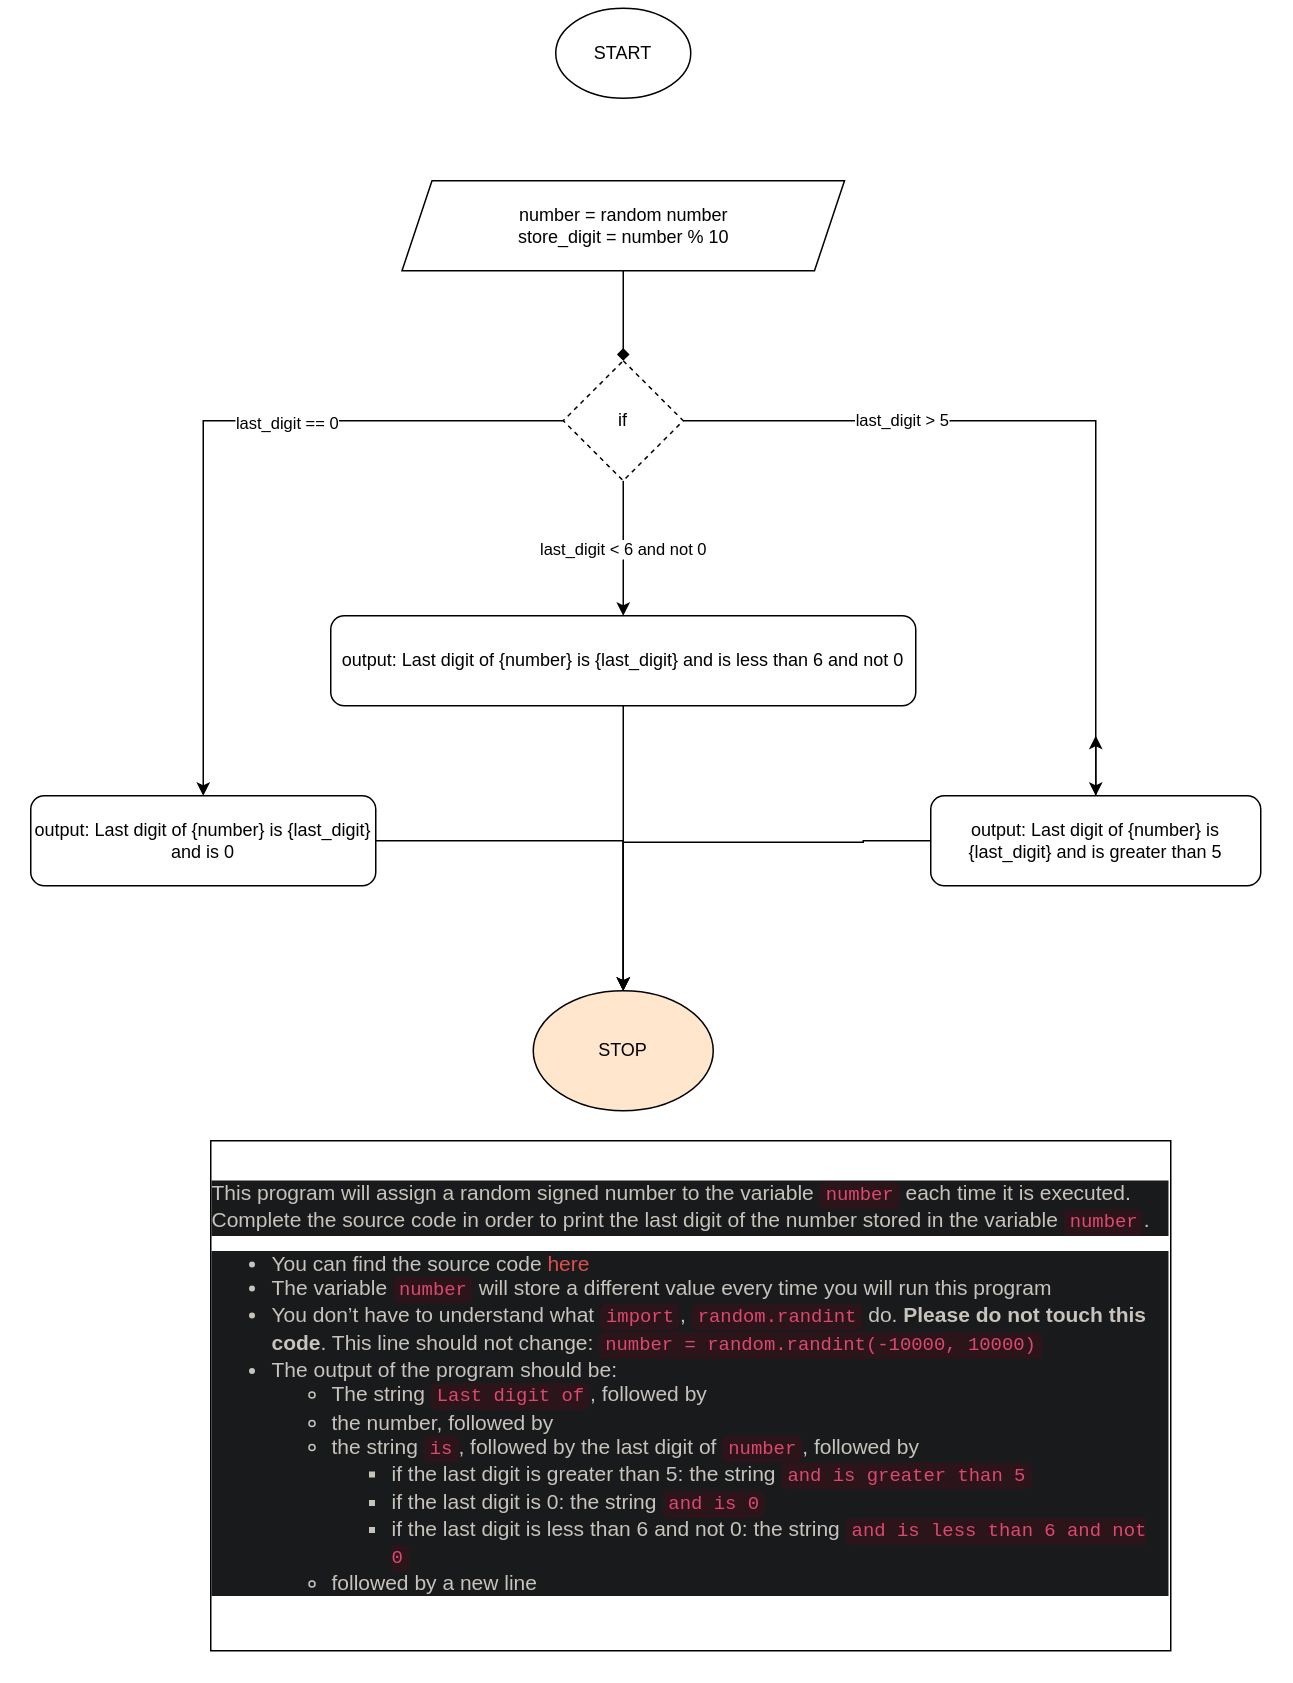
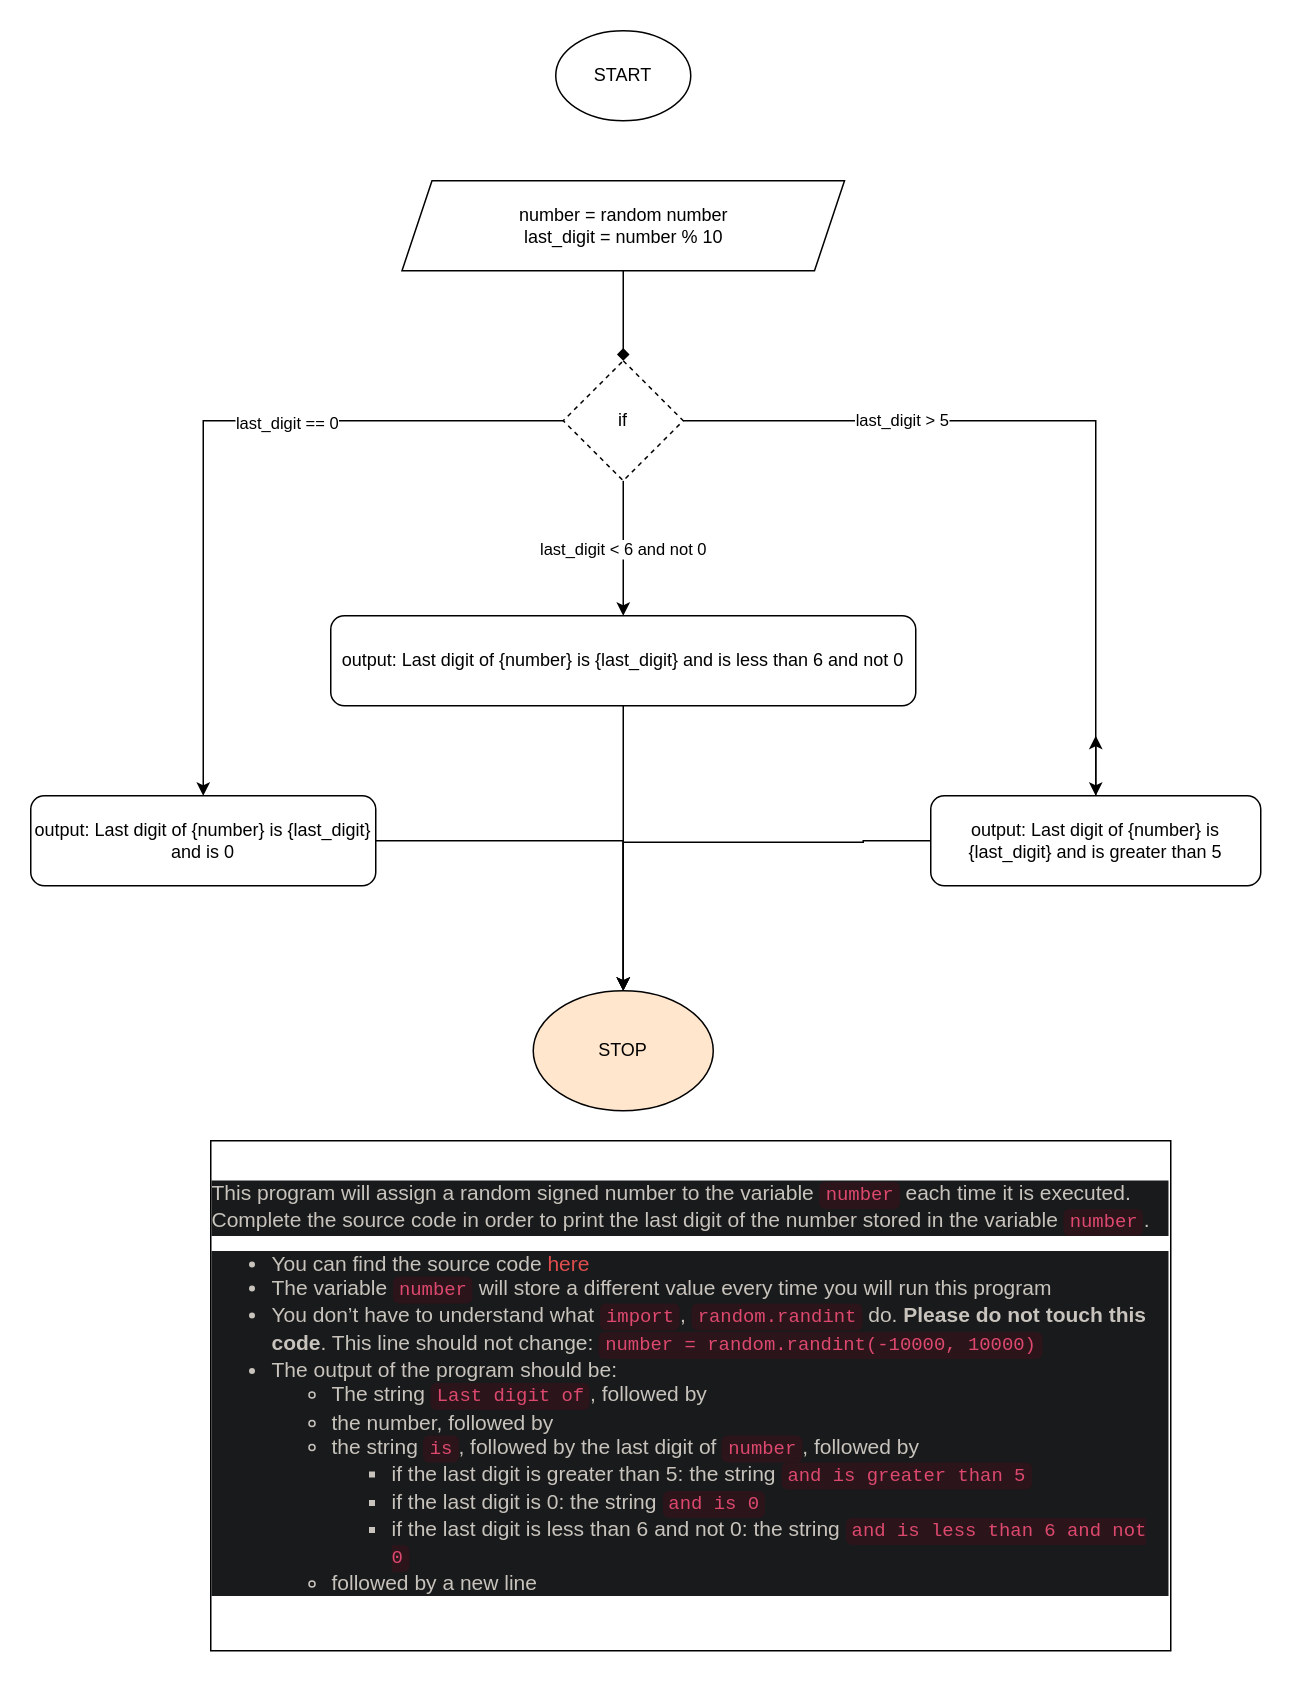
(623, 53) -> (623, 76)
(624, 226) -> (624, 226)
